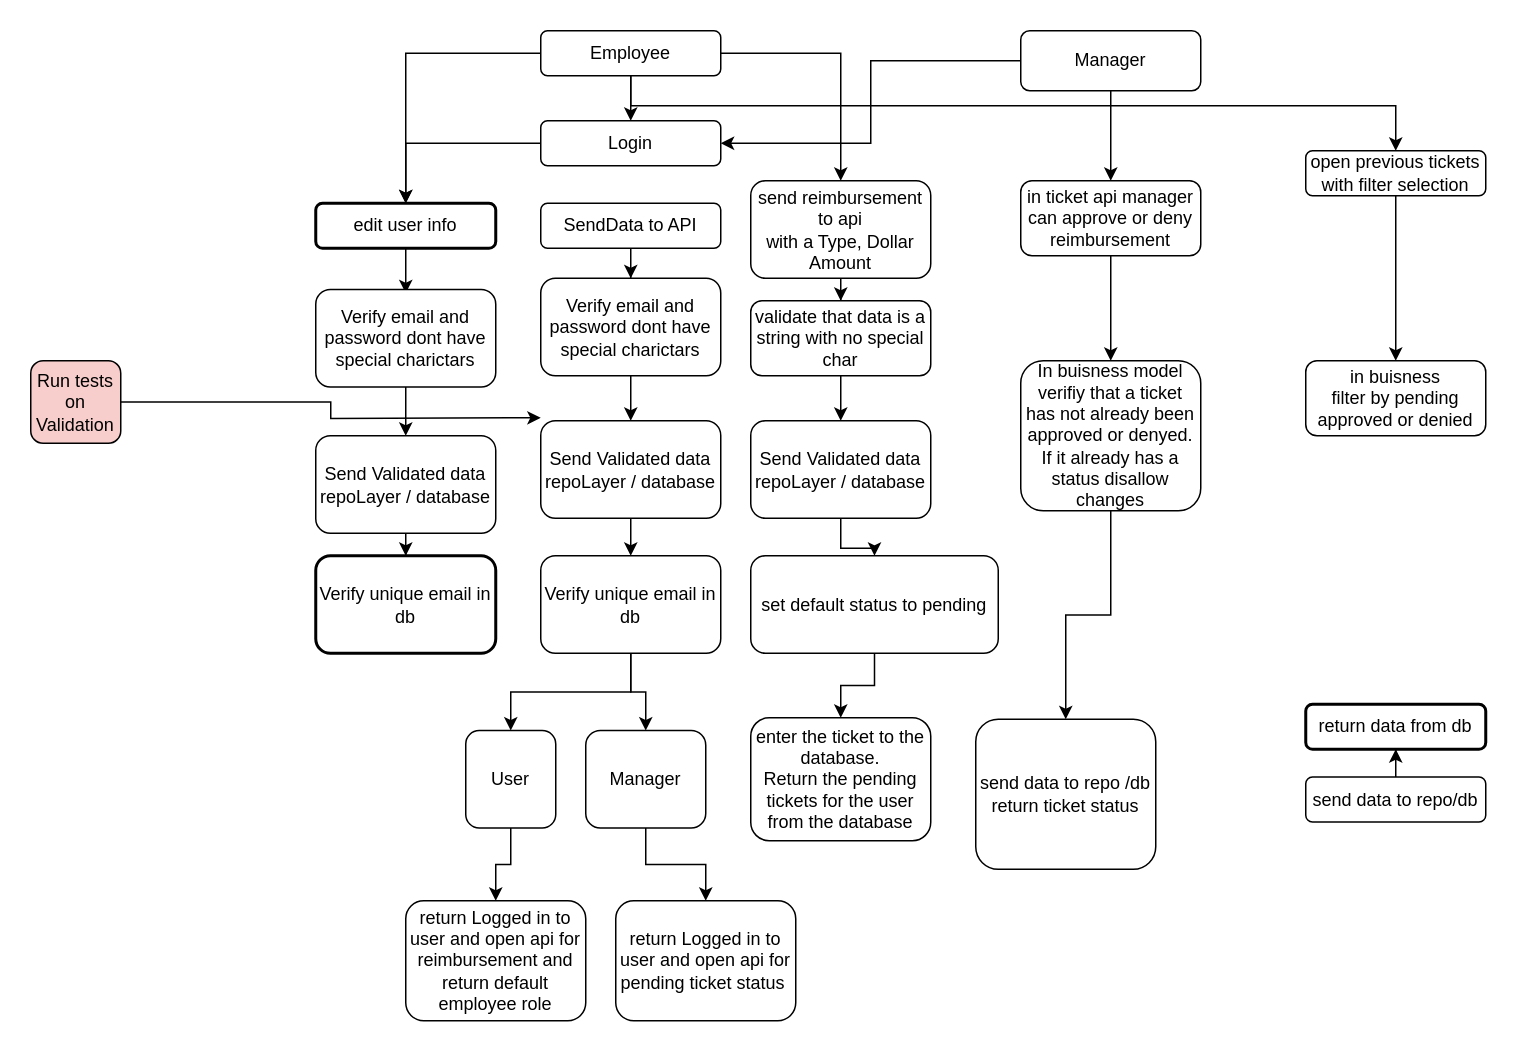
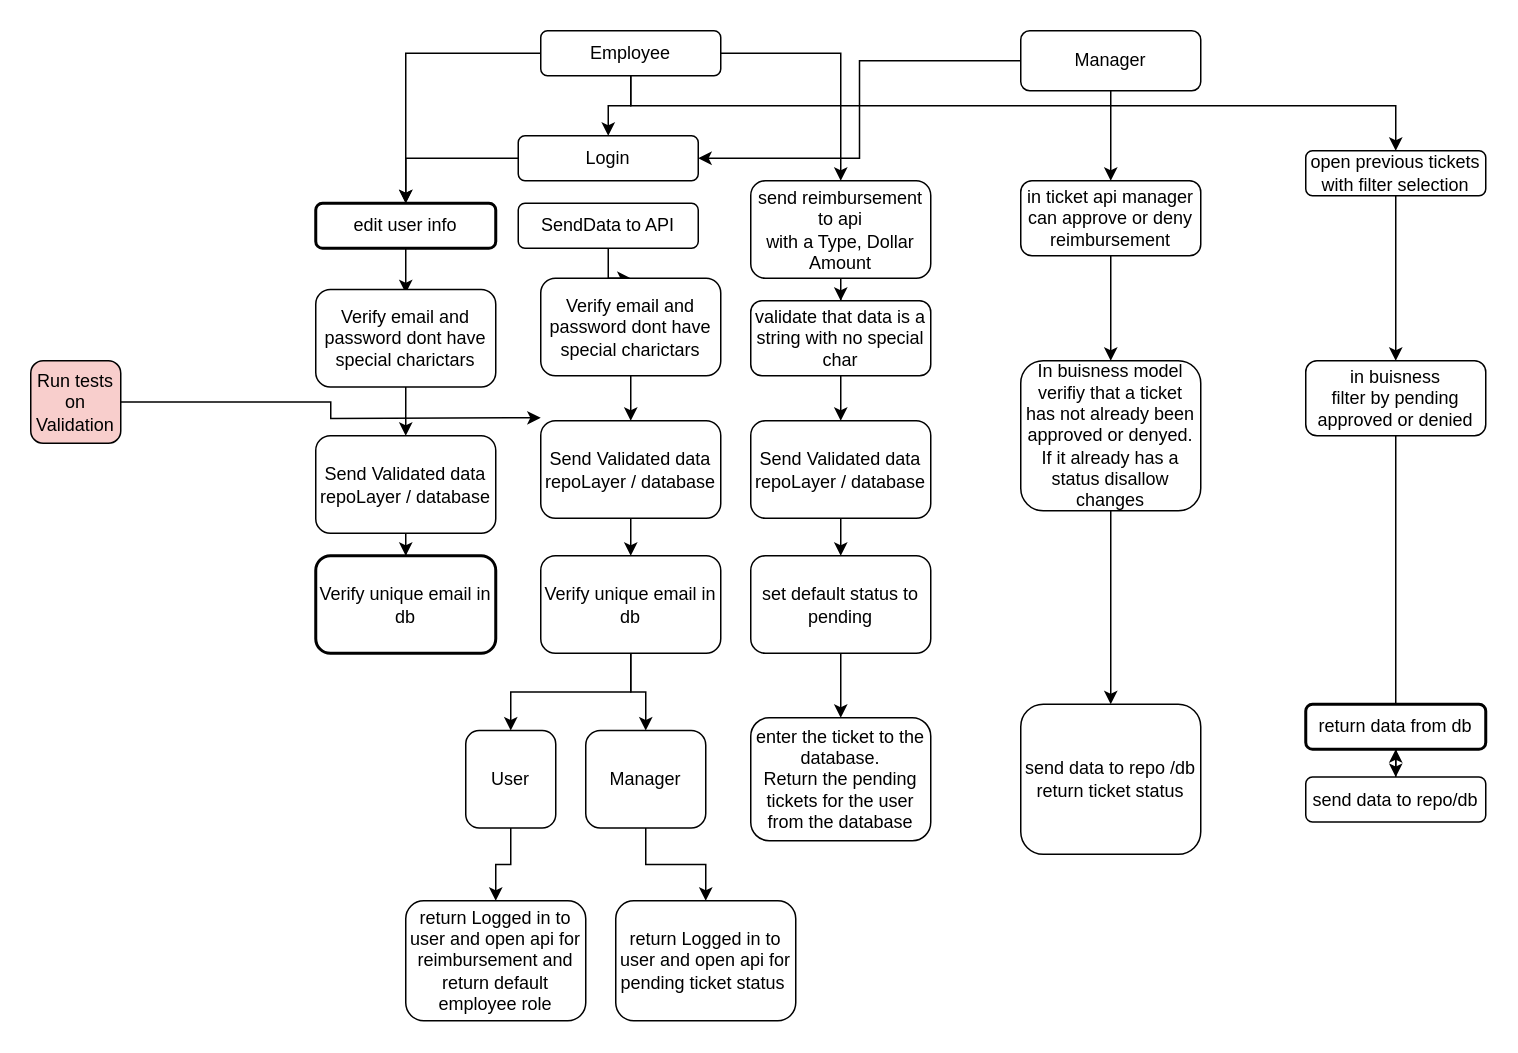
(631, 143) -> (608, 158)
(631, 226) -> (608, 226)
none -> (1396, 570)
(875, 605) -> (841, 605)
(1066, 794) -> (1111, 779)
